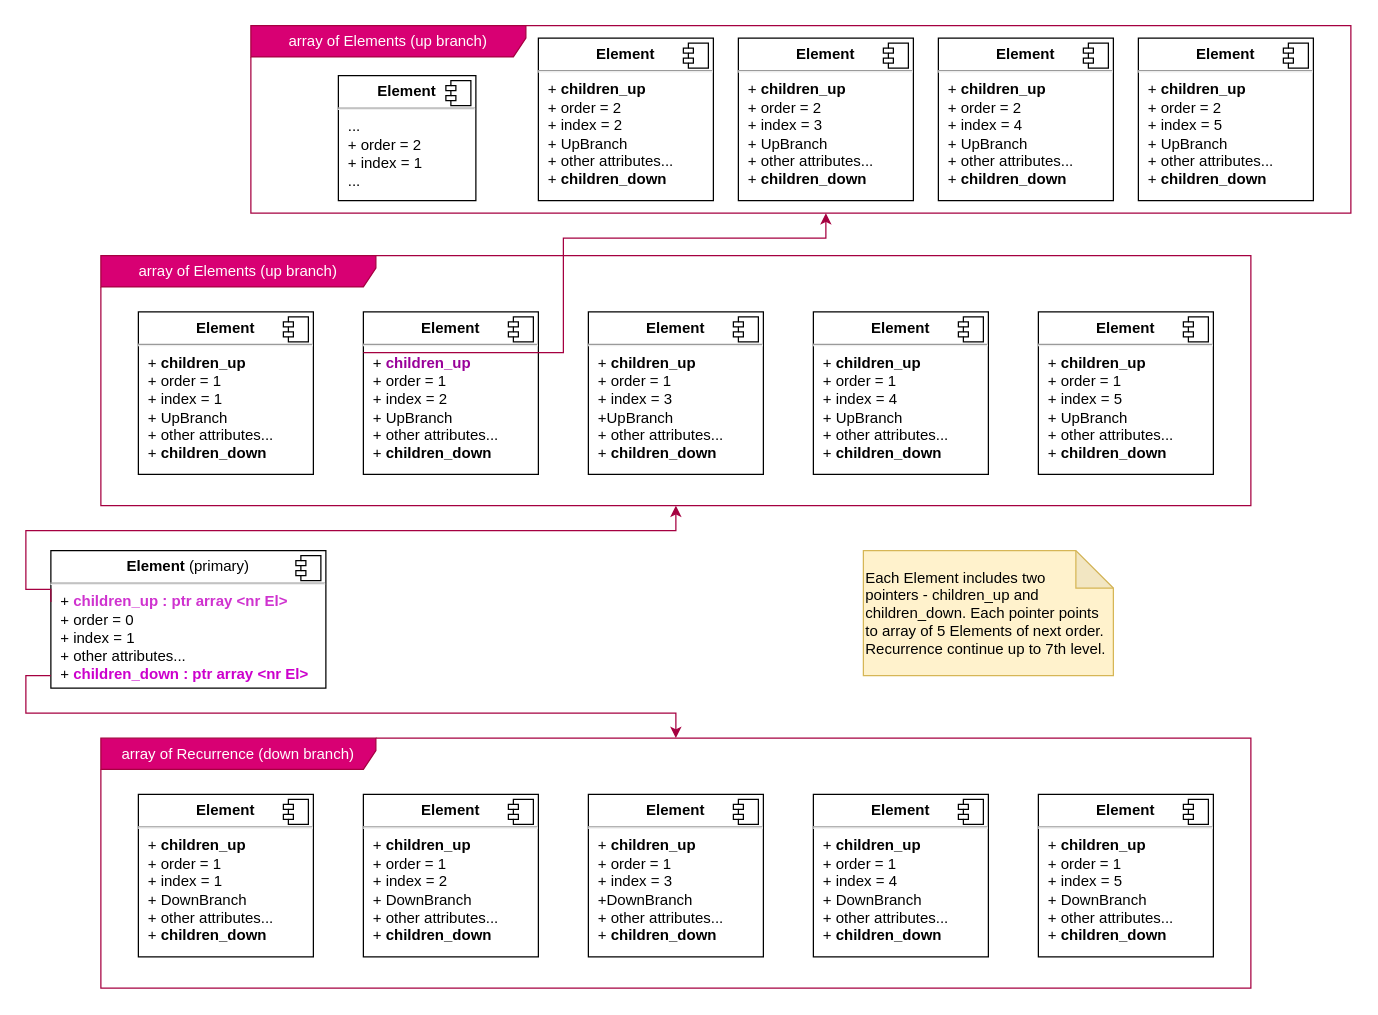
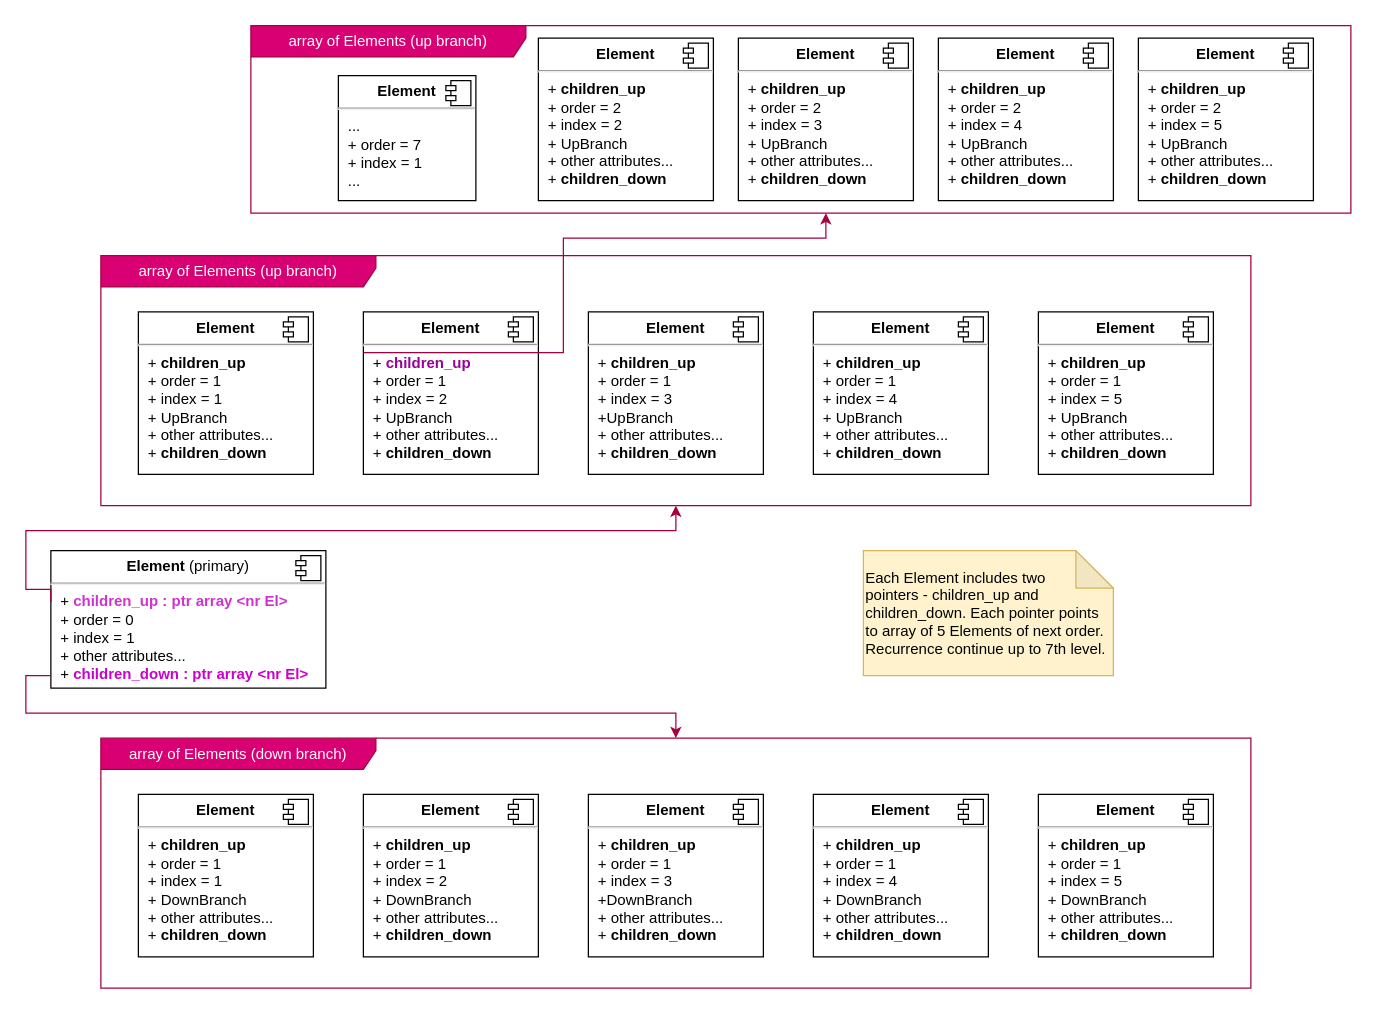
(378, 76) -> (378, 76)
(238, 754) -> (238, 754)
